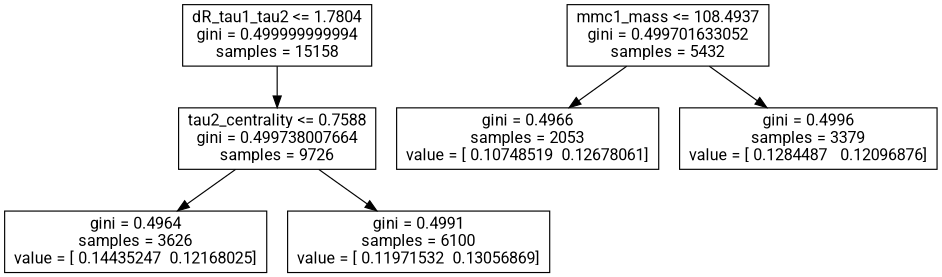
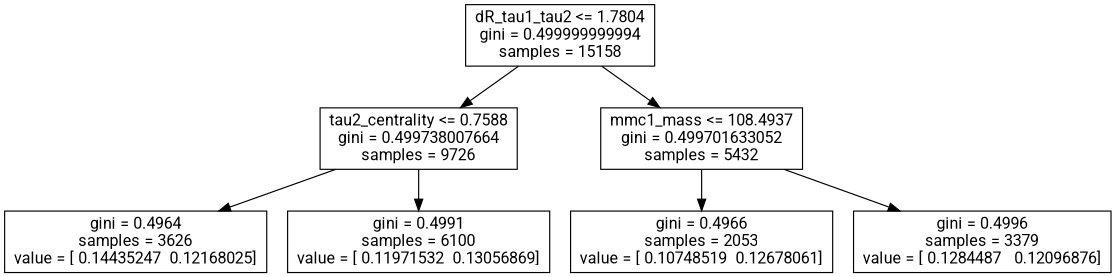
none -> (626, 83)
